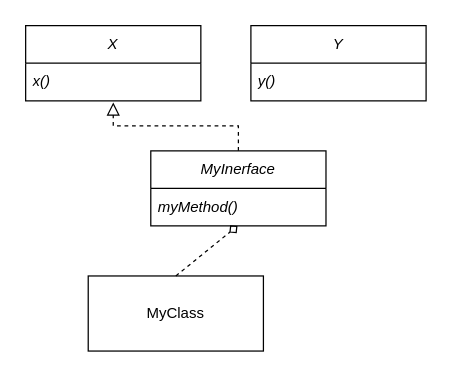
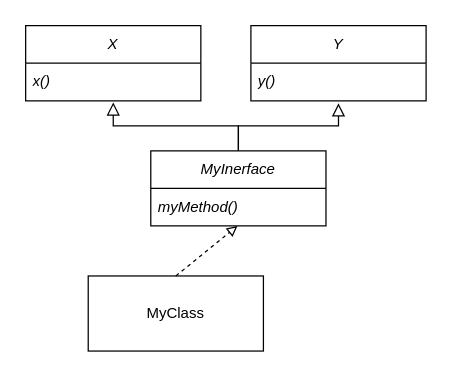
(170, 126) -> (170, 126)
none -> (293, 126)
(229, 232) -> (229, 233)
